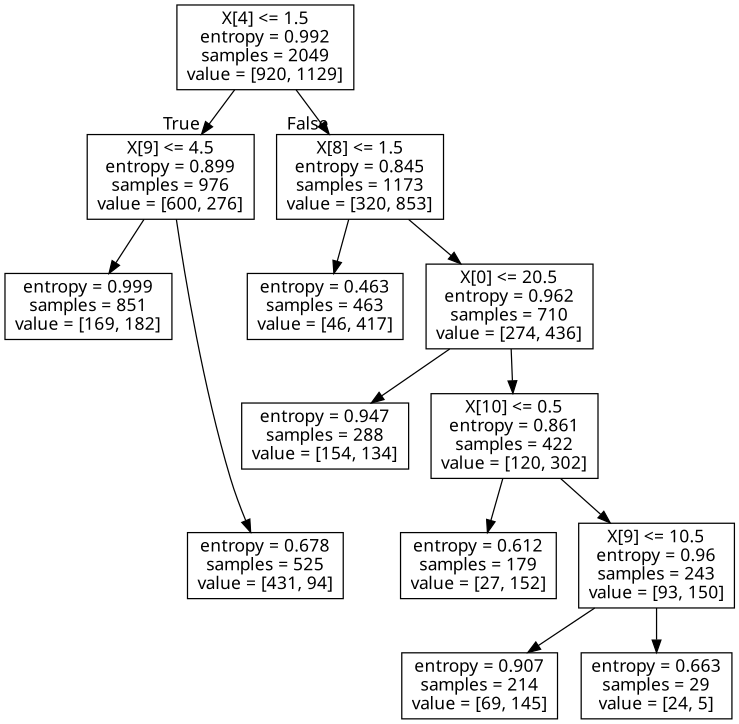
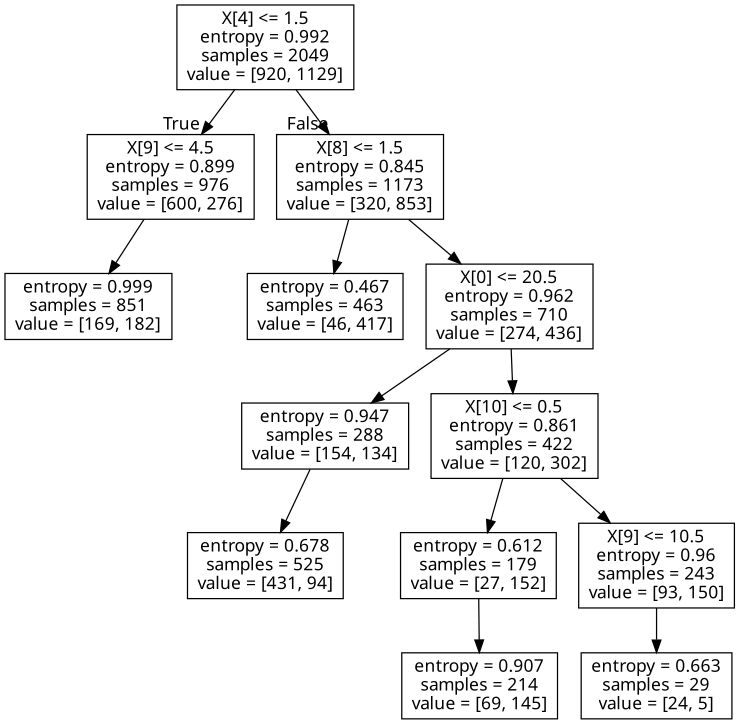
(325, 306) -> (325, 306)
(204, 372) -> (298, 495)
(566, 627) -> (479, 619)
